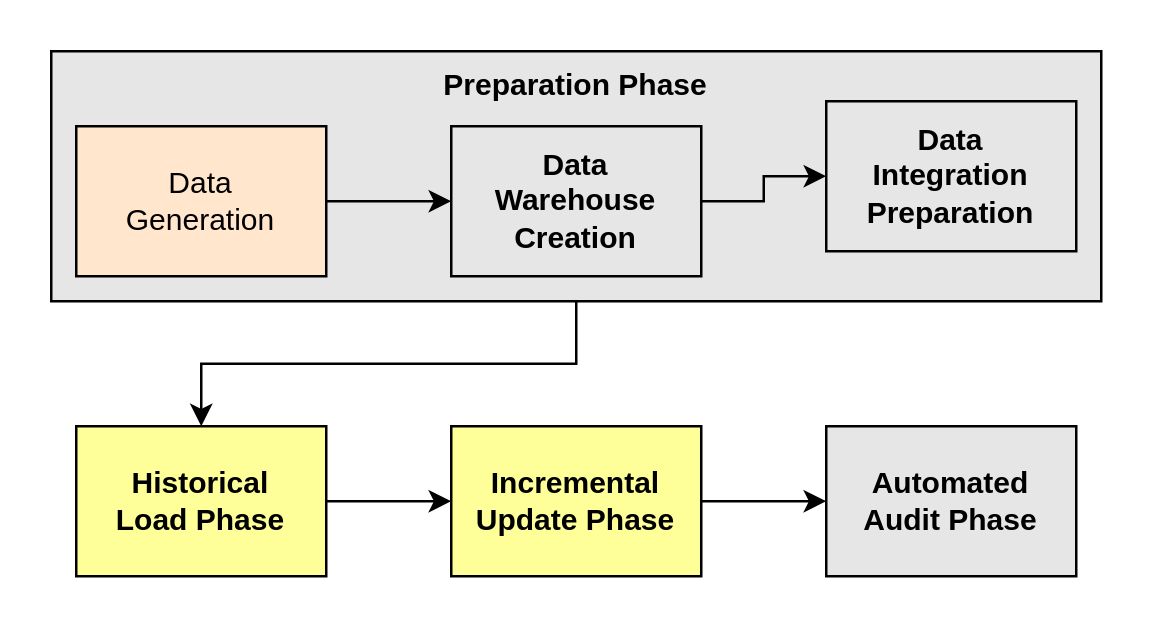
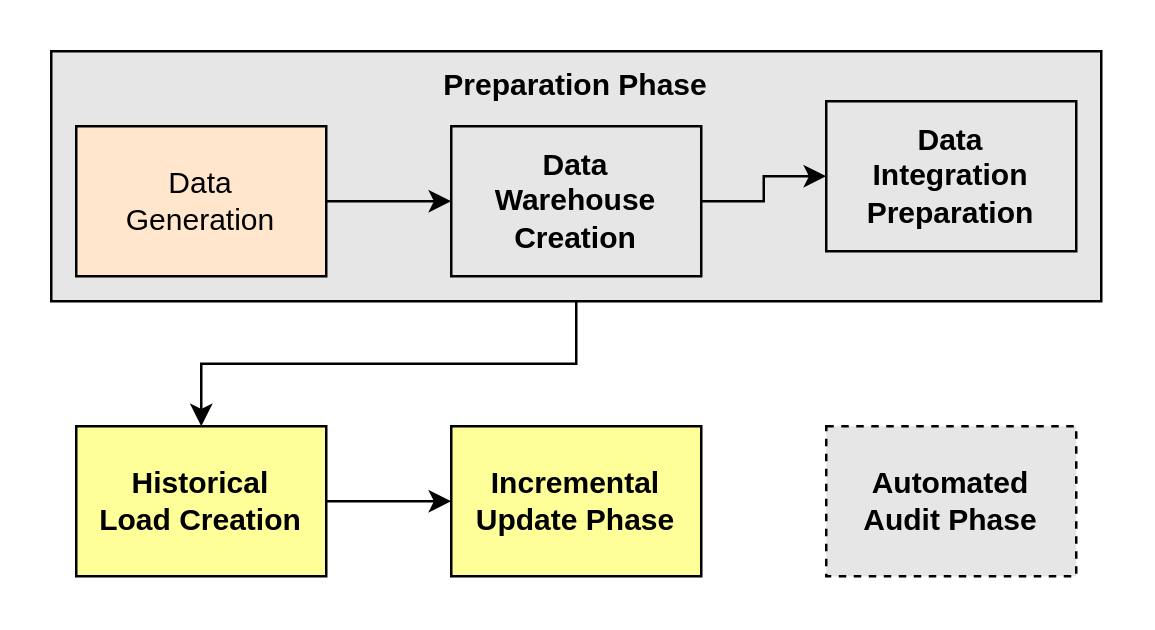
(201, 501) -> (201, 501)
(755, 501) -> none
(951, 501) -> (951, 501)
